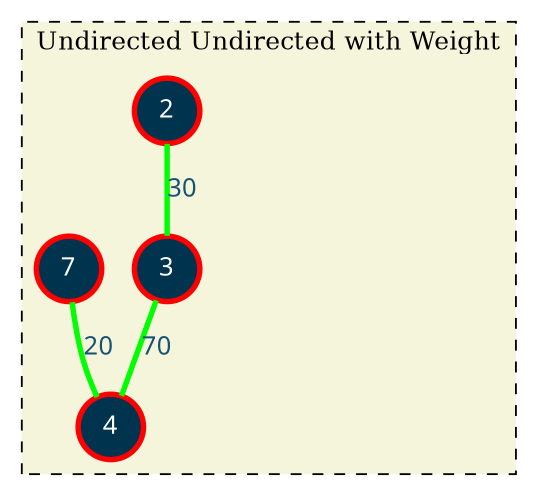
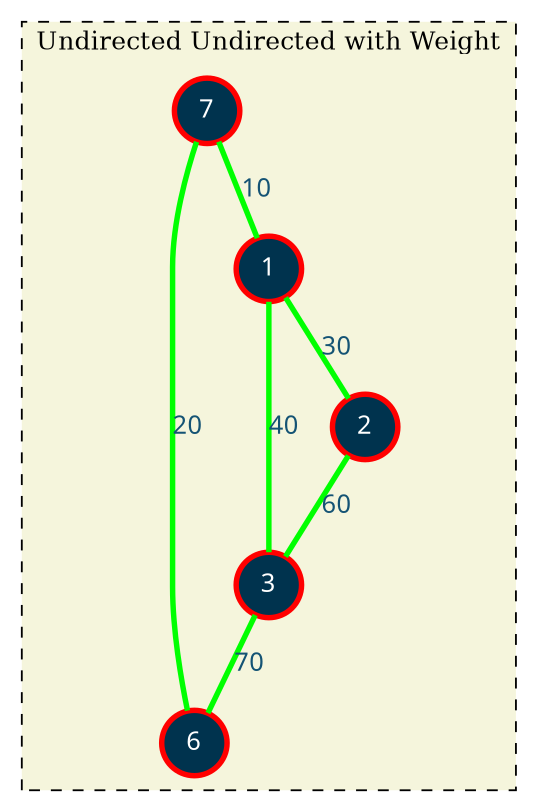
(183, 190) -> (337, 506)
none -> (269, 269)
(111, 427) -> (194, 743)
